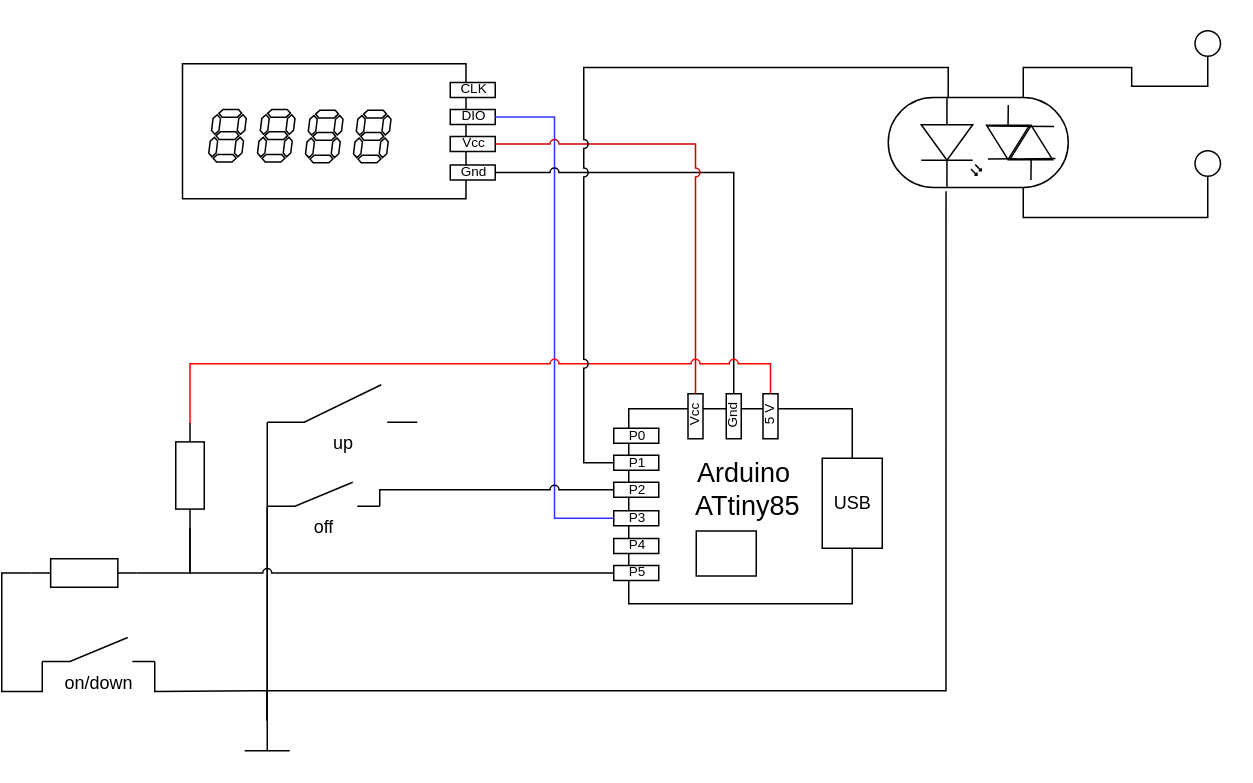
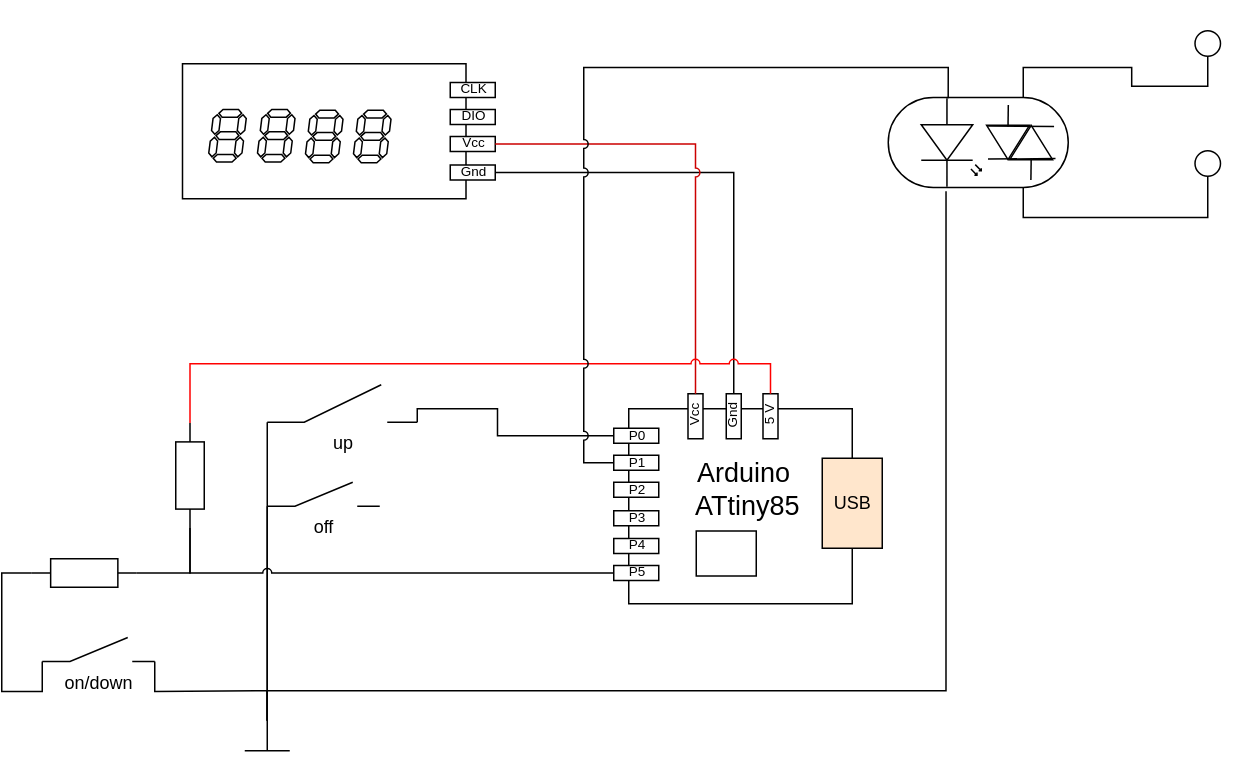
none -> (497, 419)
(554, 472) -> none
(490, 490) -> none
(852, 503) -> (852, 503)
